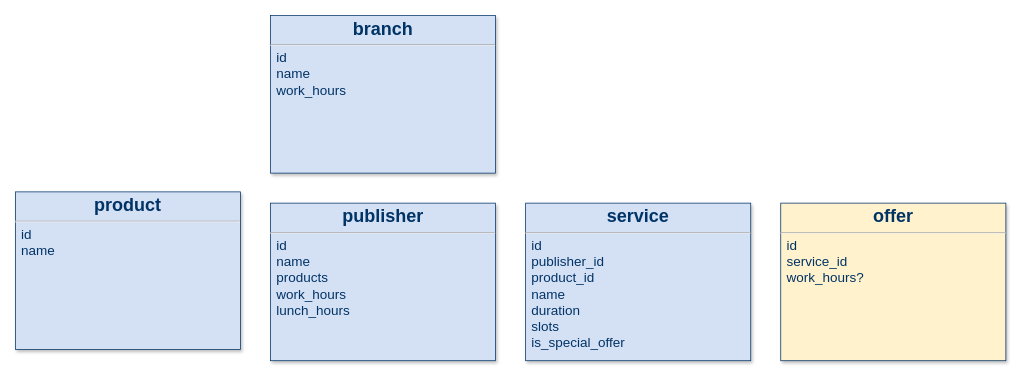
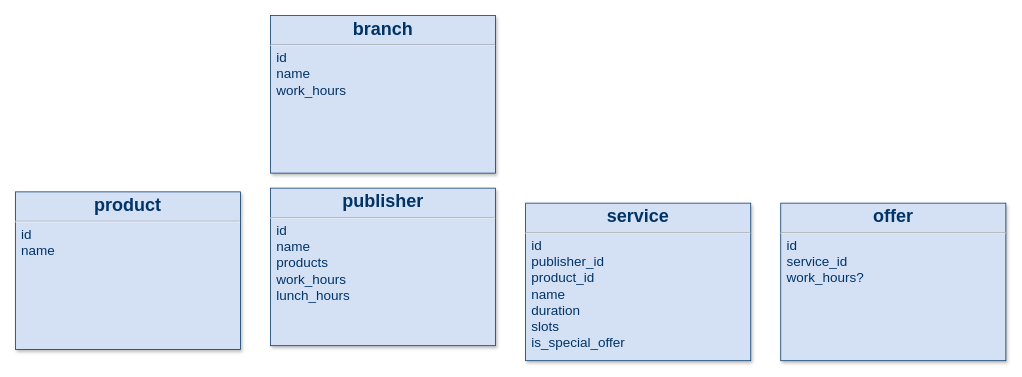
(383, 282) -> (383, 267)
(893, 282) -> (893, 282)
